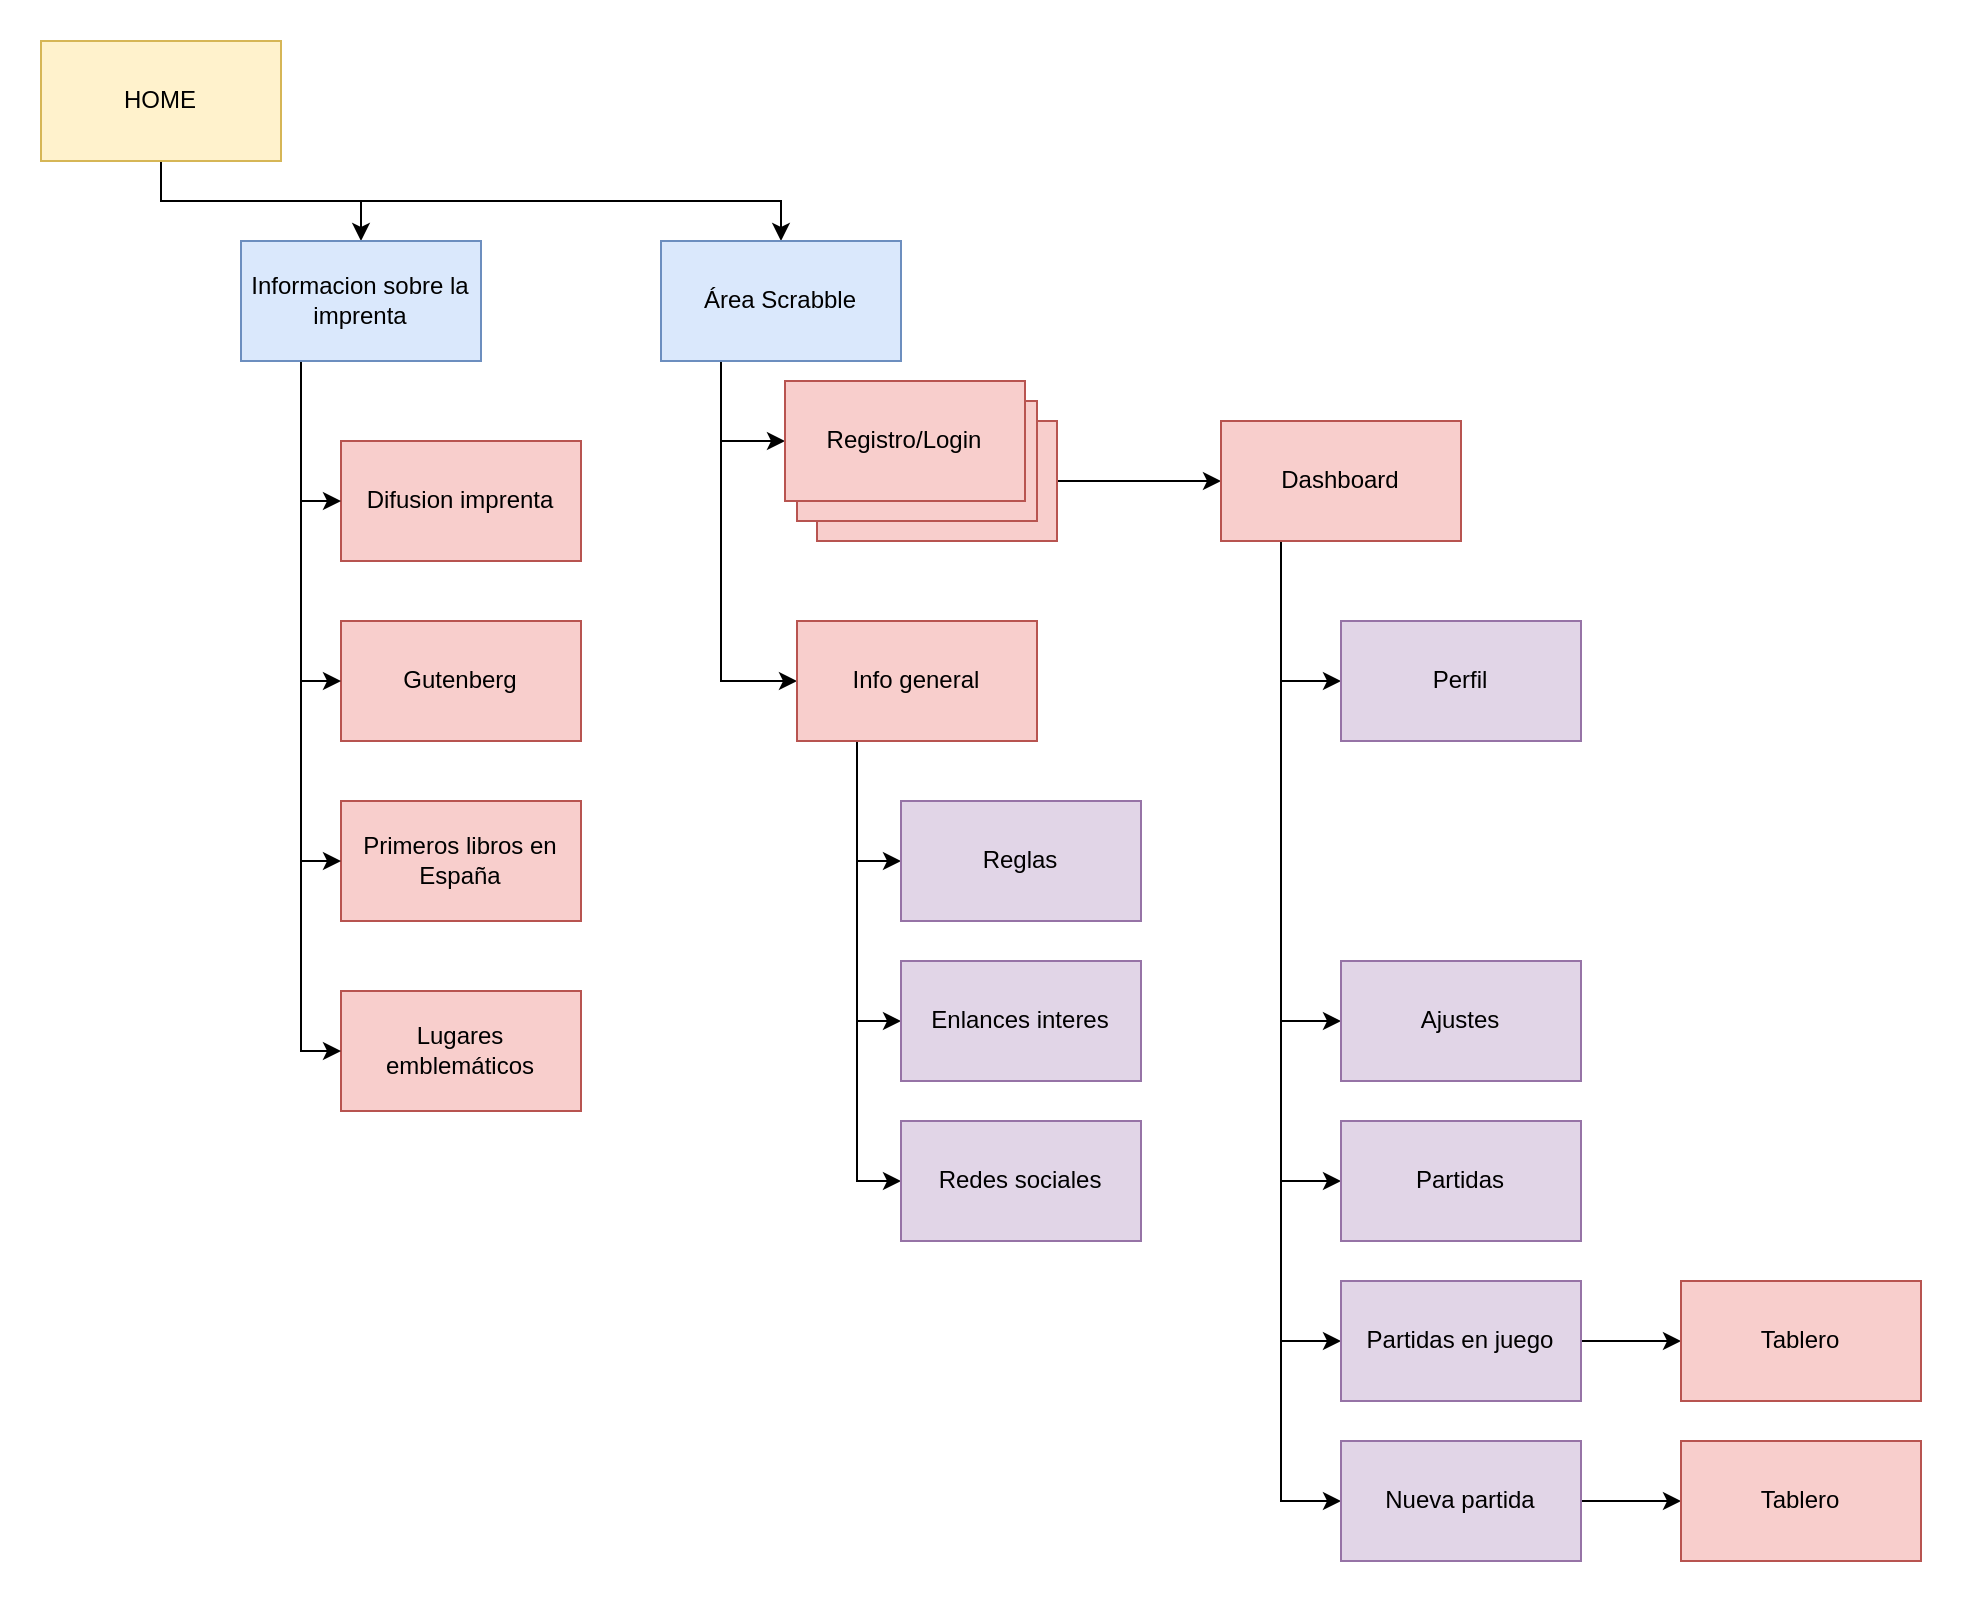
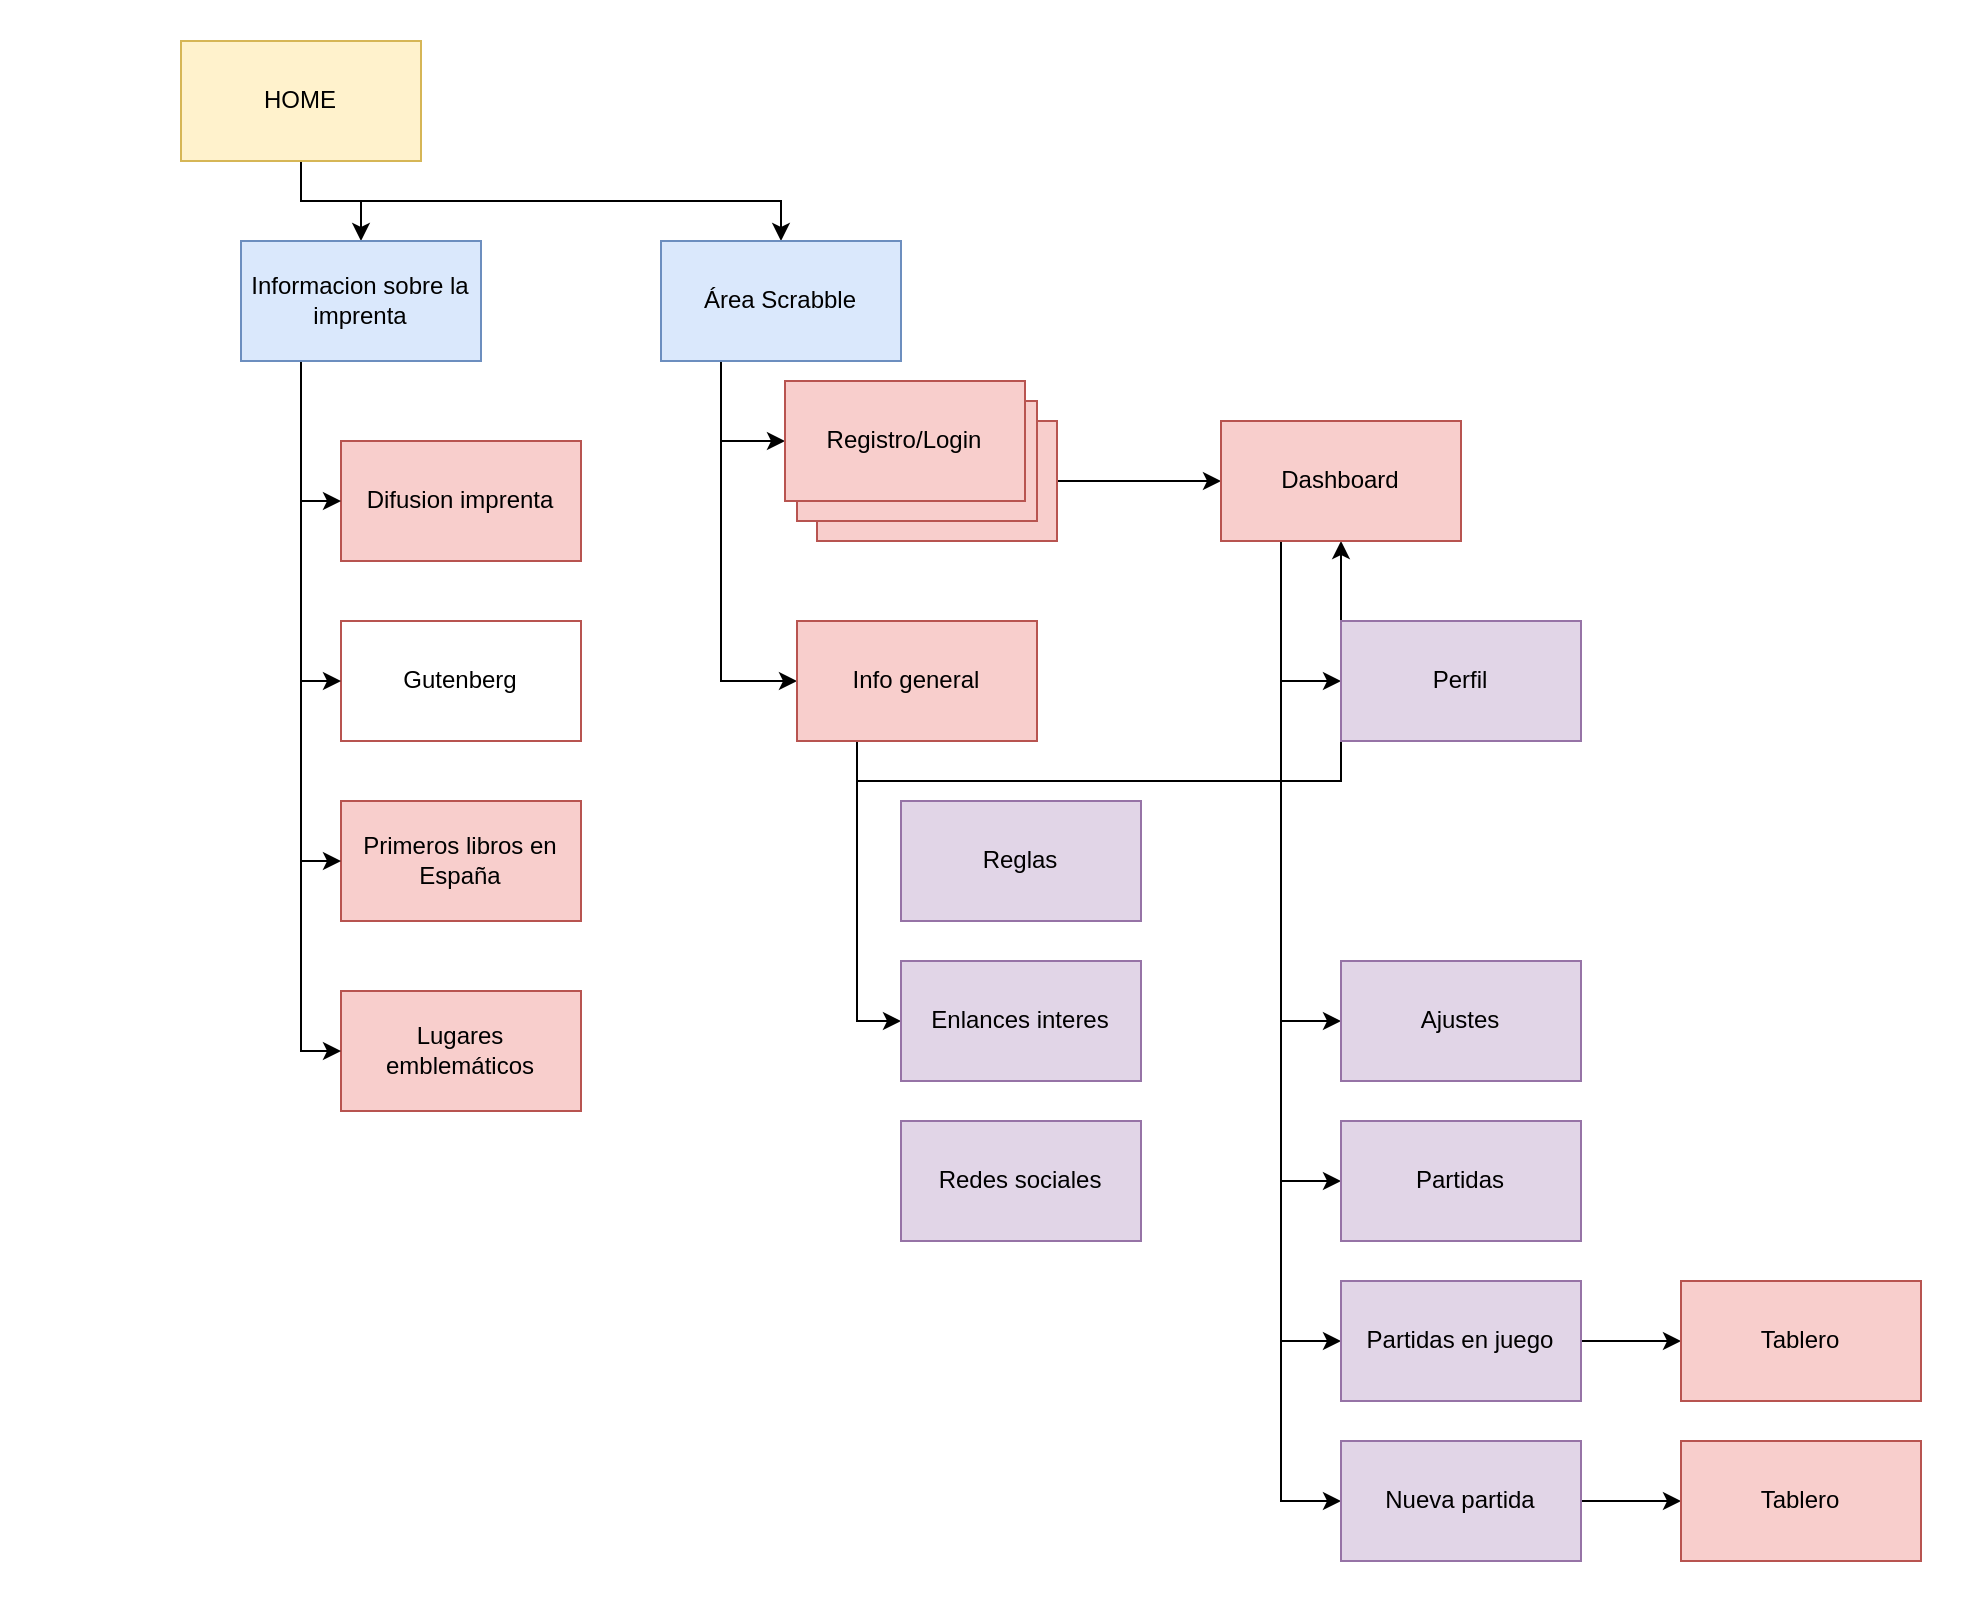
(161, 101) -> (301, 101)
(461, 681) -> (461, 681)
(874, 861) -> (1121, 781)
(857, 1118) -> none
